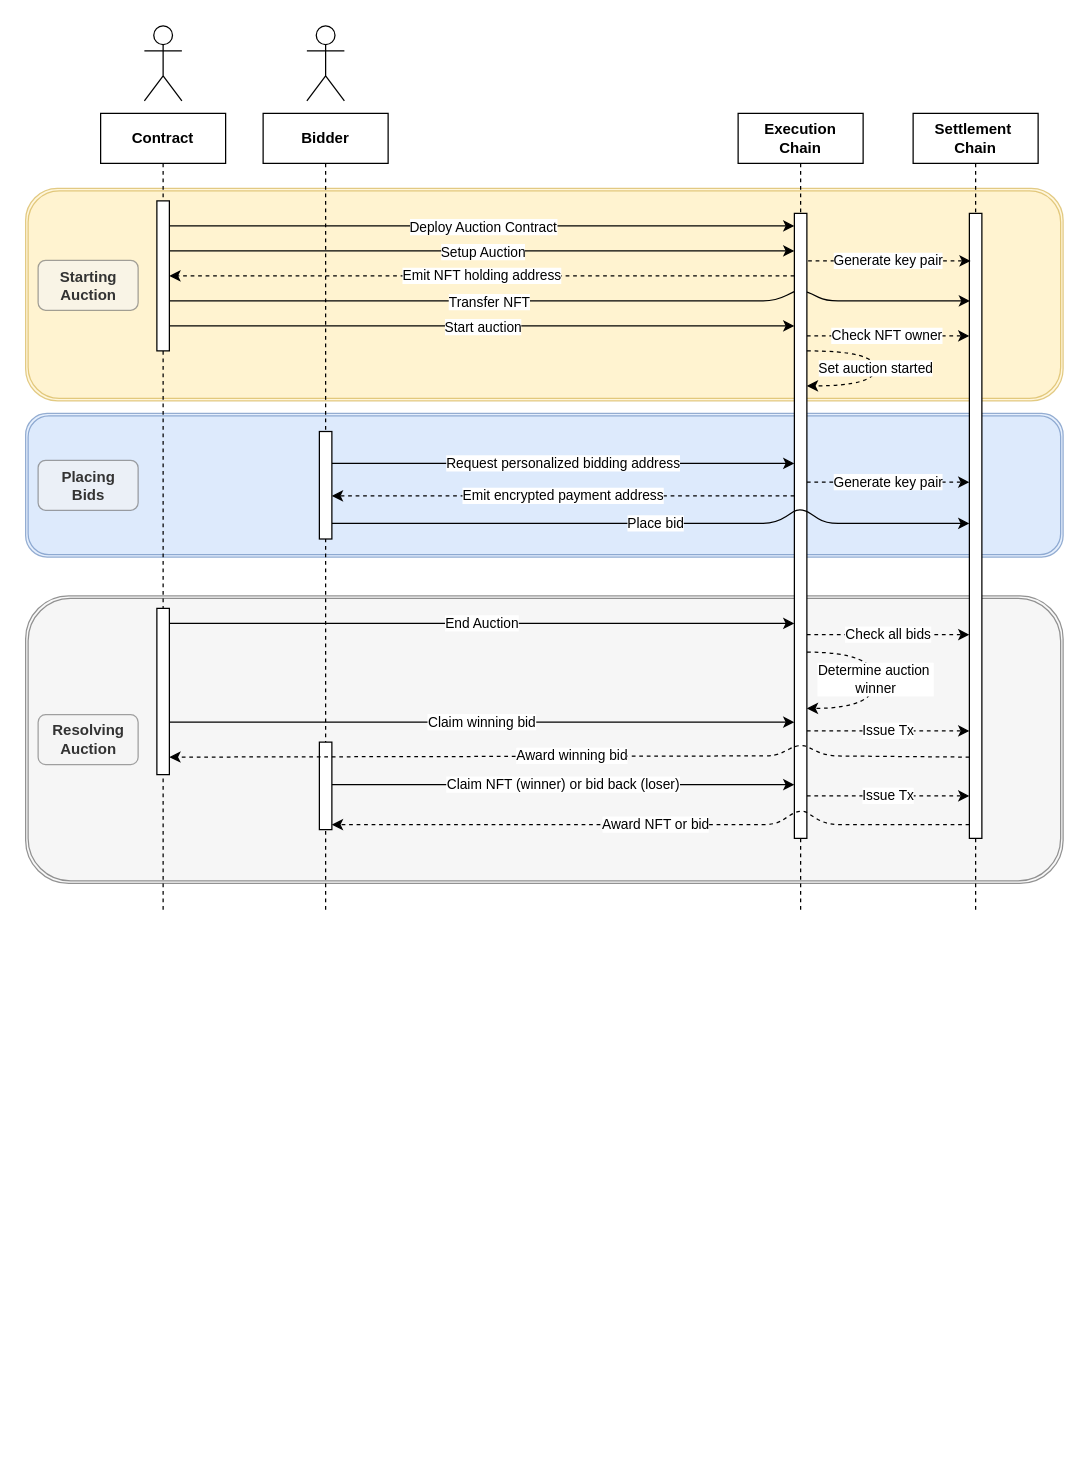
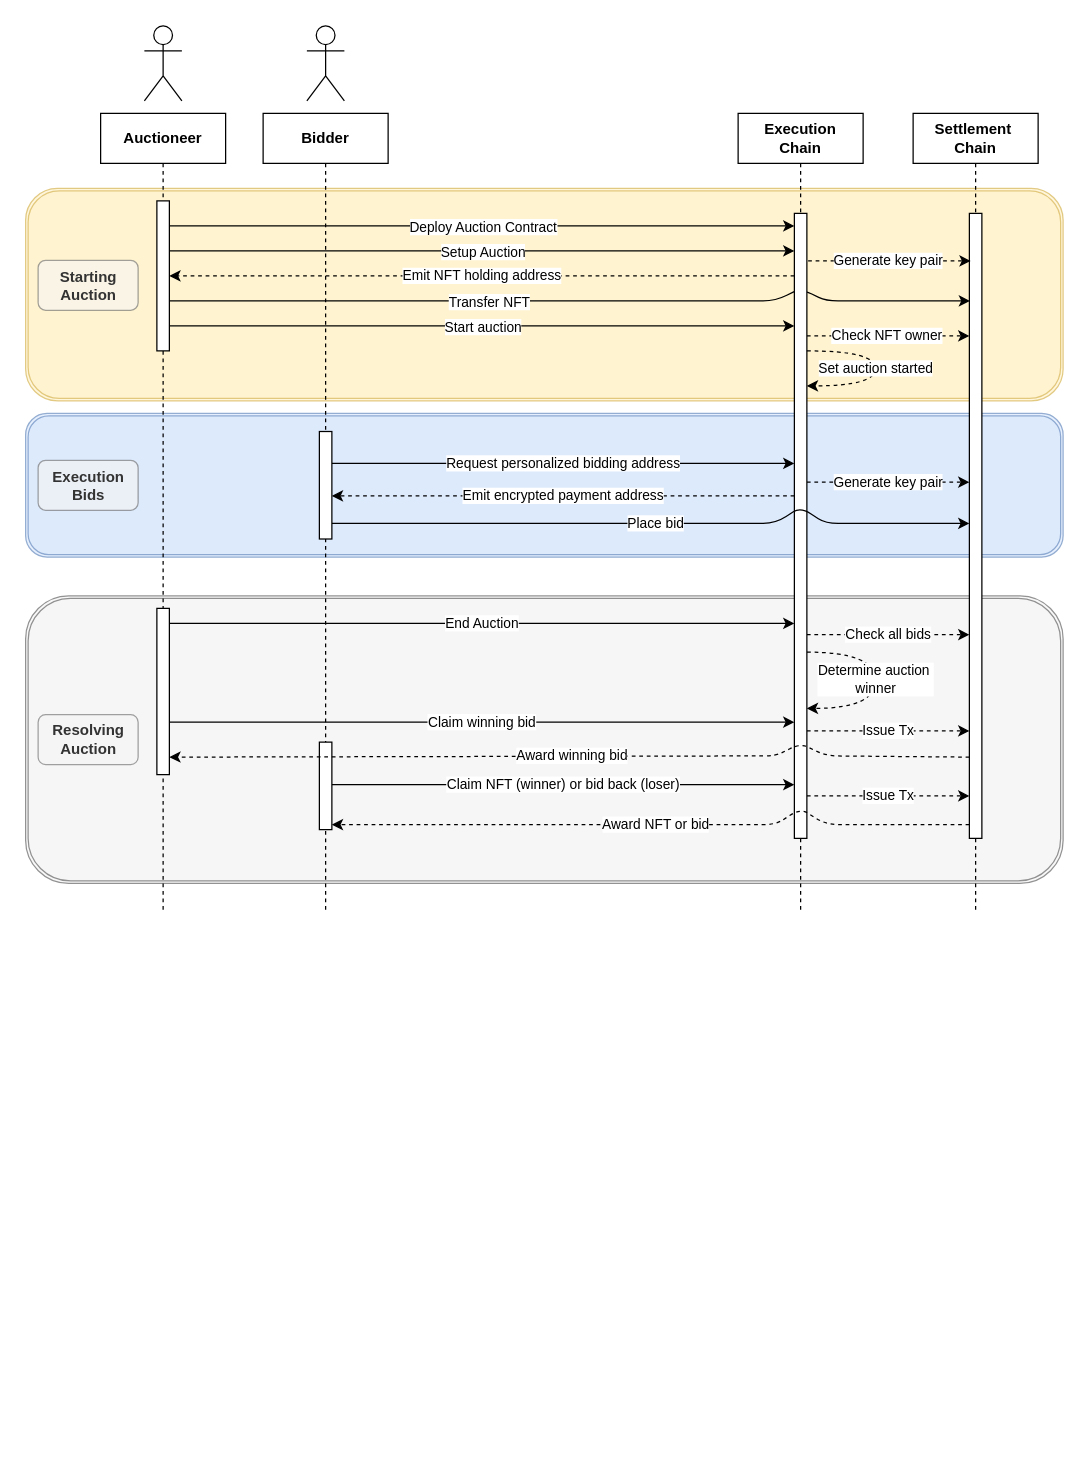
(163, 138) -> (163, 138)
(89, 486) -> (89, 486)
